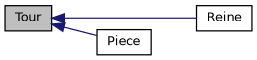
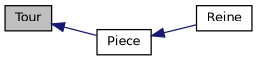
(131, 18) -> (180, 29)
